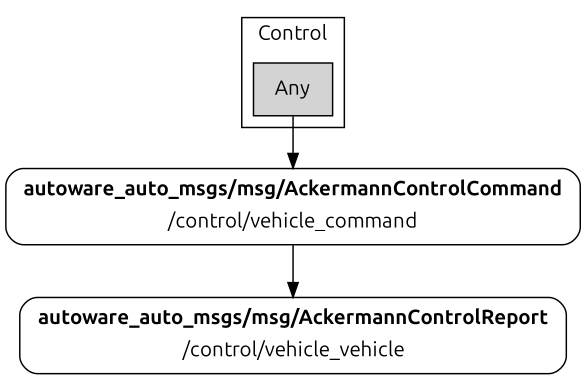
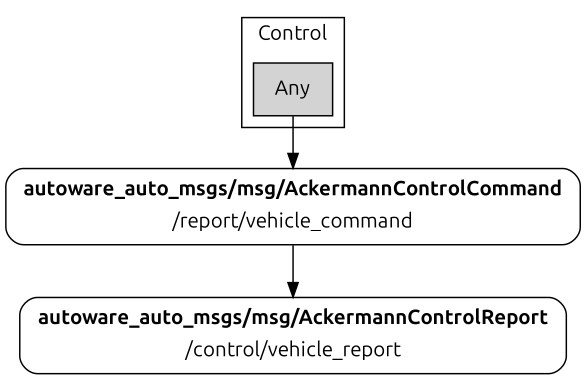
(293, 221) -> (293, 221)
(294, 350) -> (294, 350)
